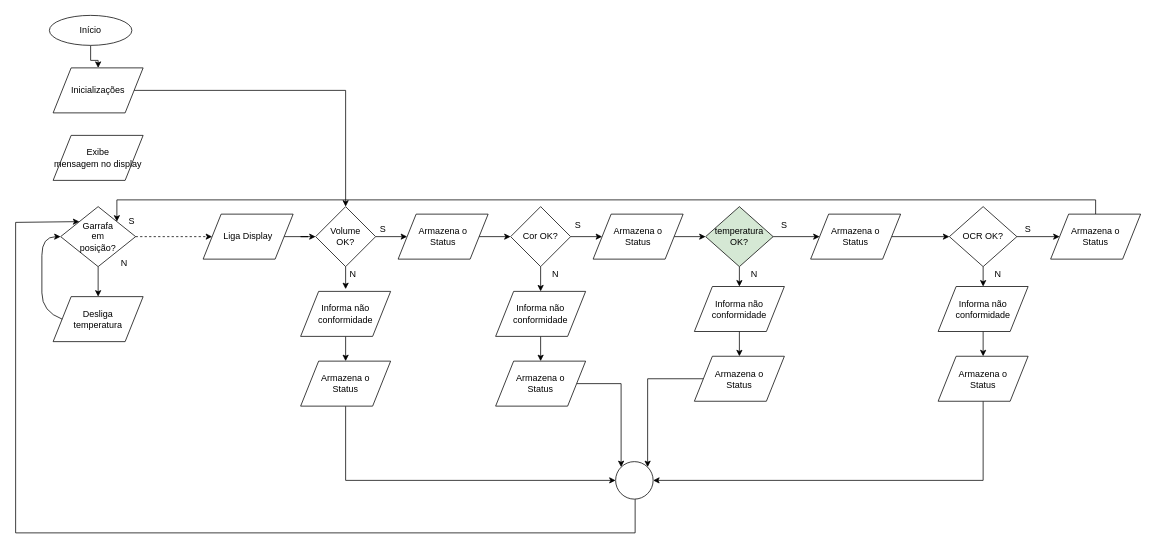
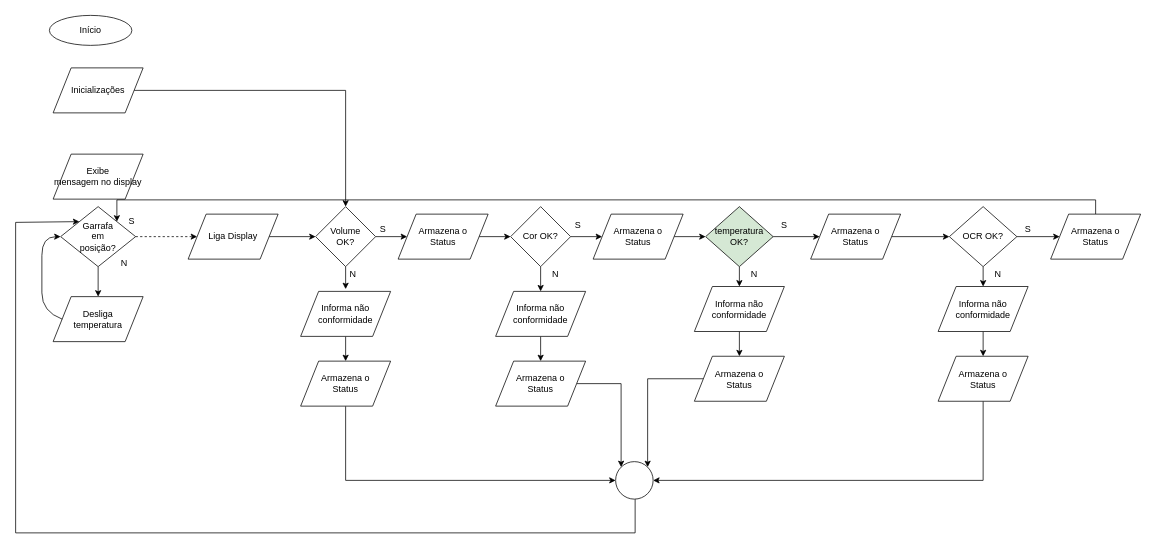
(90, 57) -> none
(98, 158) -> (98, 177)
(248, 237) -> (233, 237)
